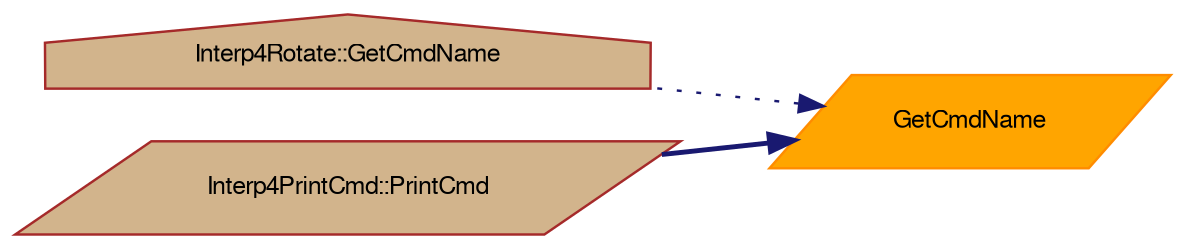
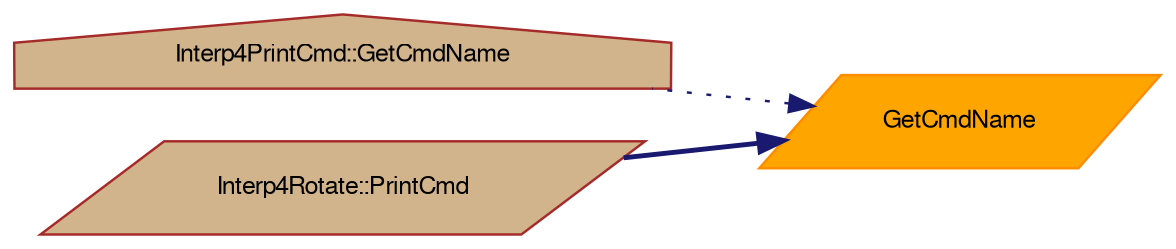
(348, 55) -> (343, 55)
(348, 188) -> (343, 188)
